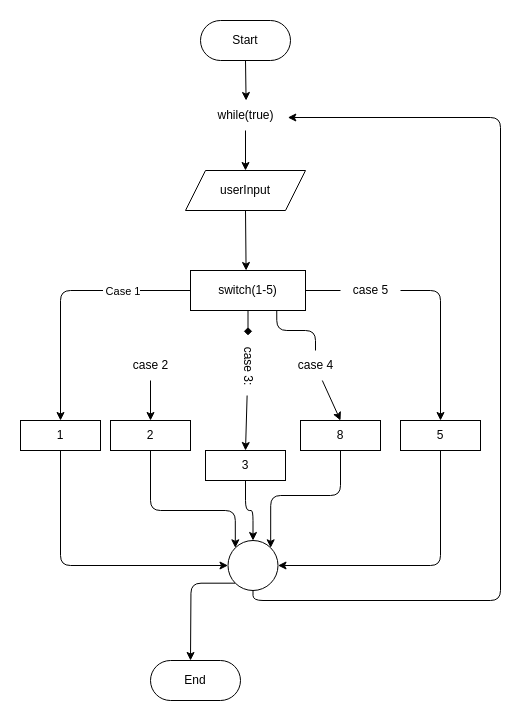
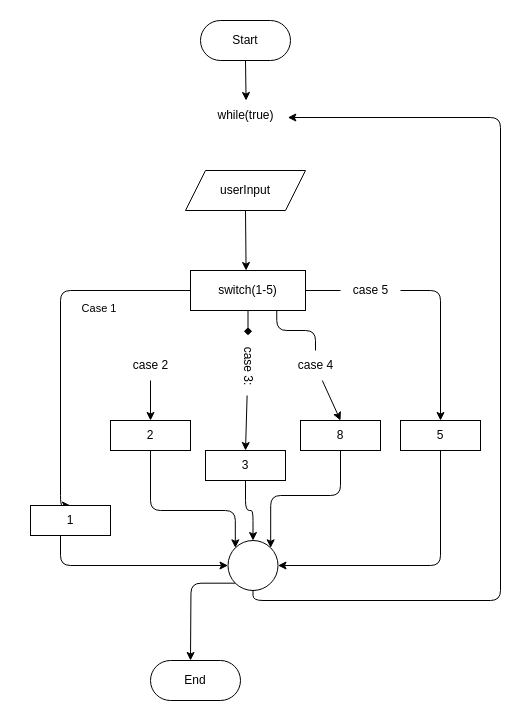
(246, 147) -> none
(61, 436) -> (71, 521)
